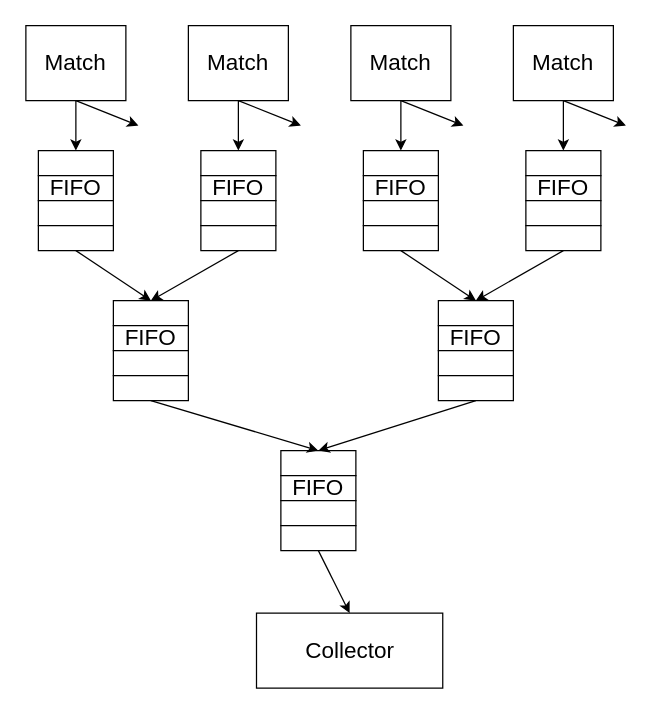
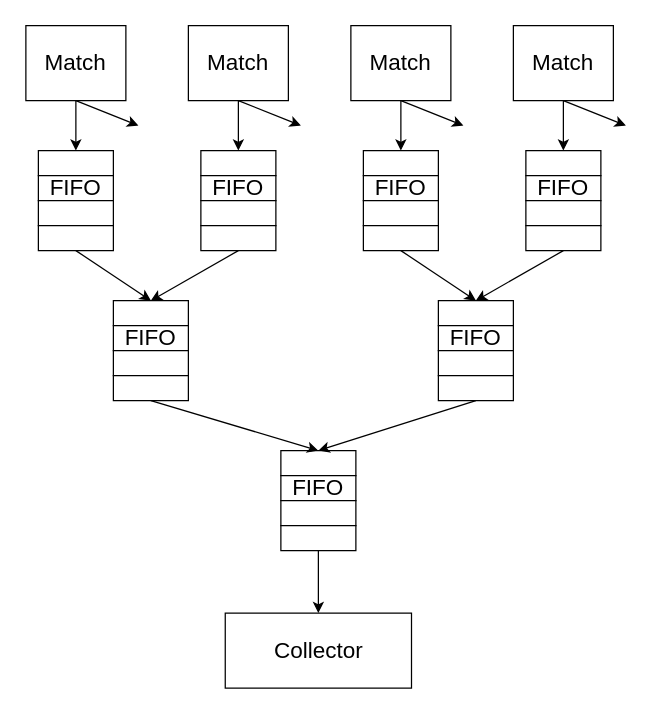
(349, 651) -> (318, 651)
